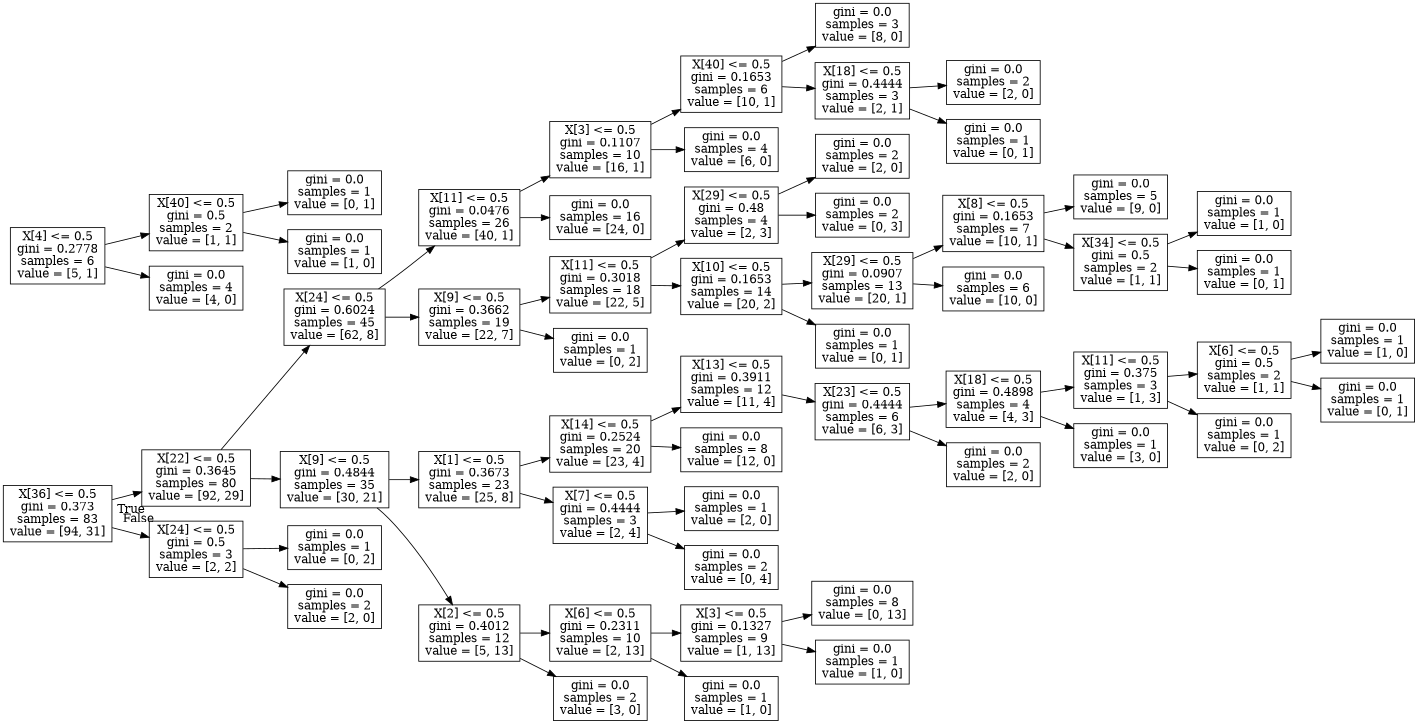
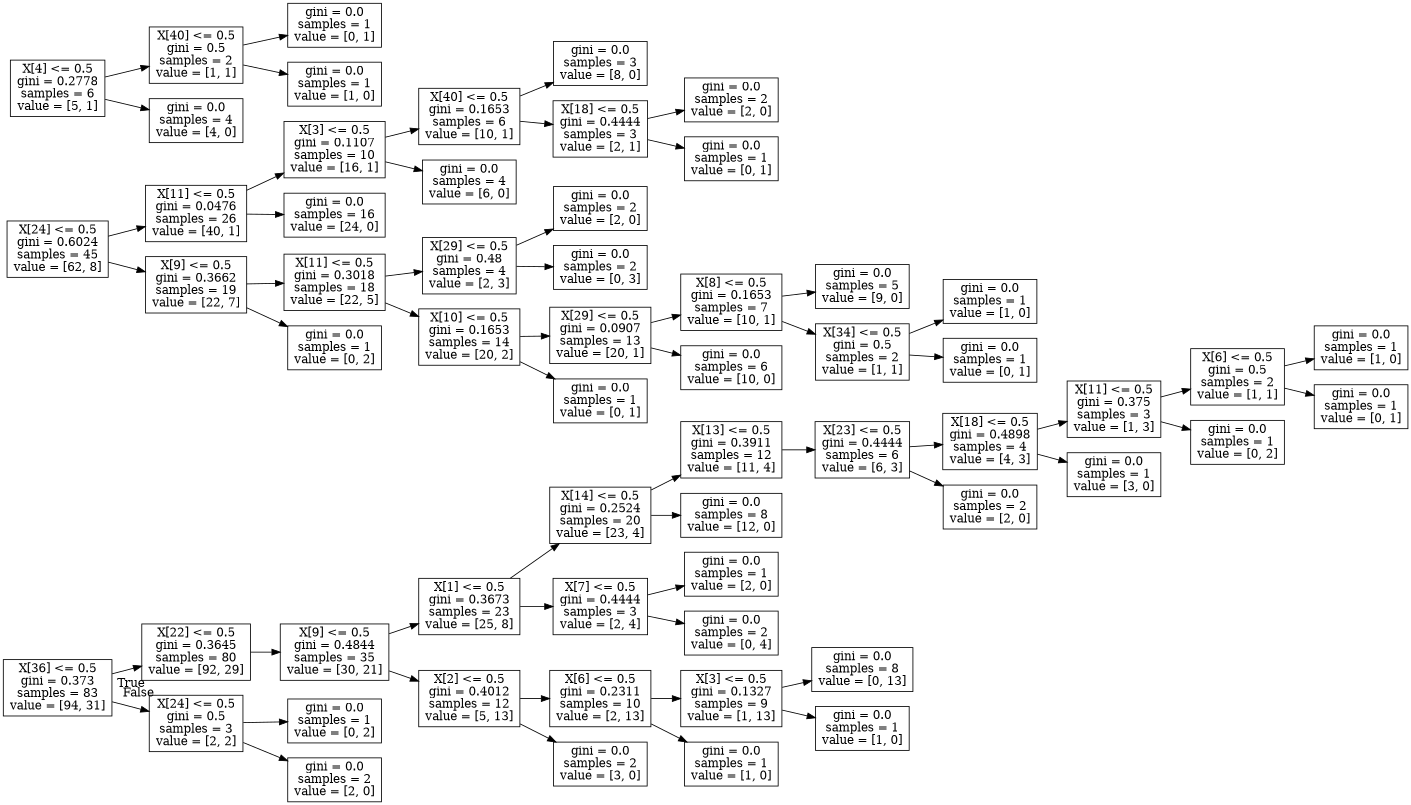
(263, 401) -> none
